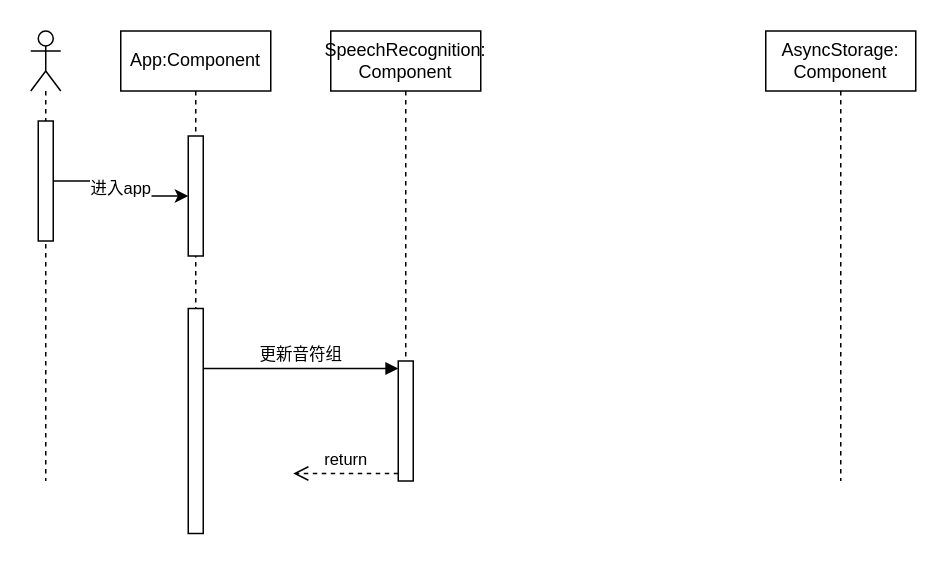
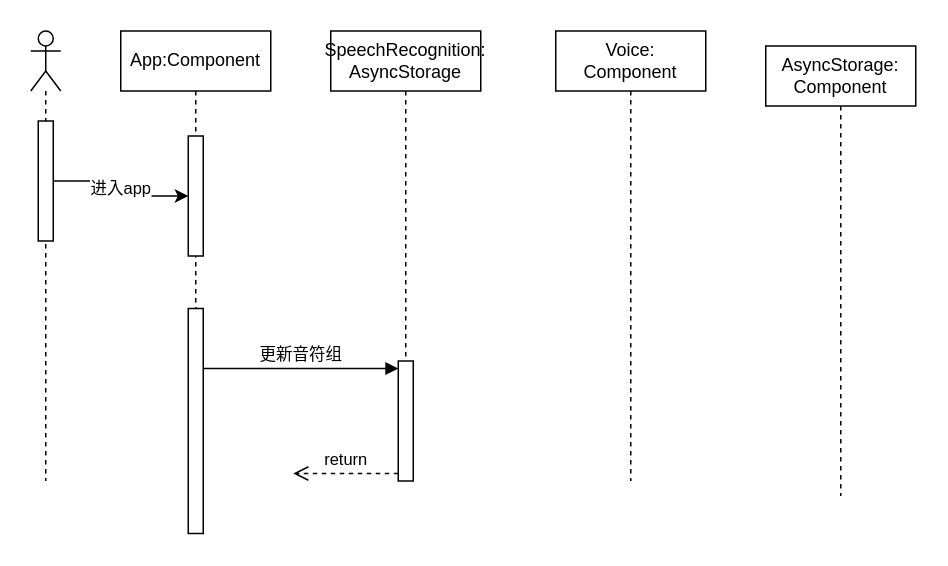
(406, 61) -> (406, 61)
none -> (631, 256)
(841, 256) -> (841, 271)
